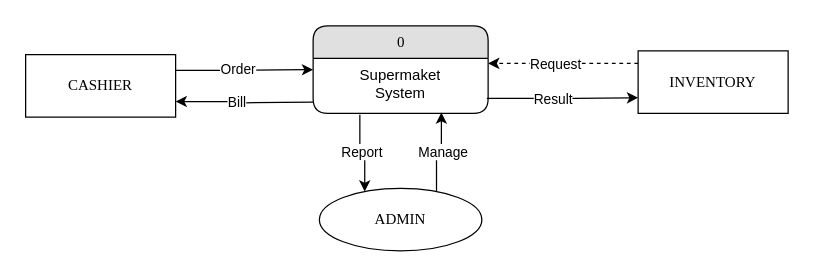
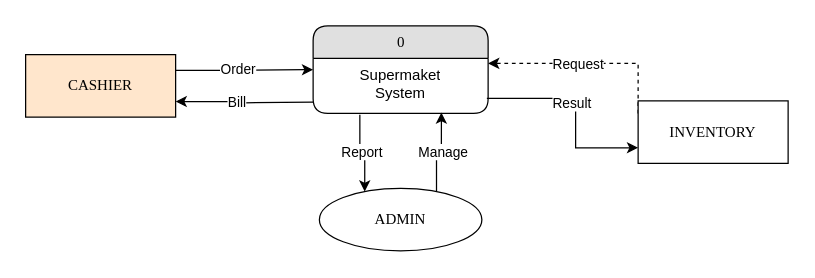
(713, 82) -> (713, 132)
(101, 86) -> (101, 86)
